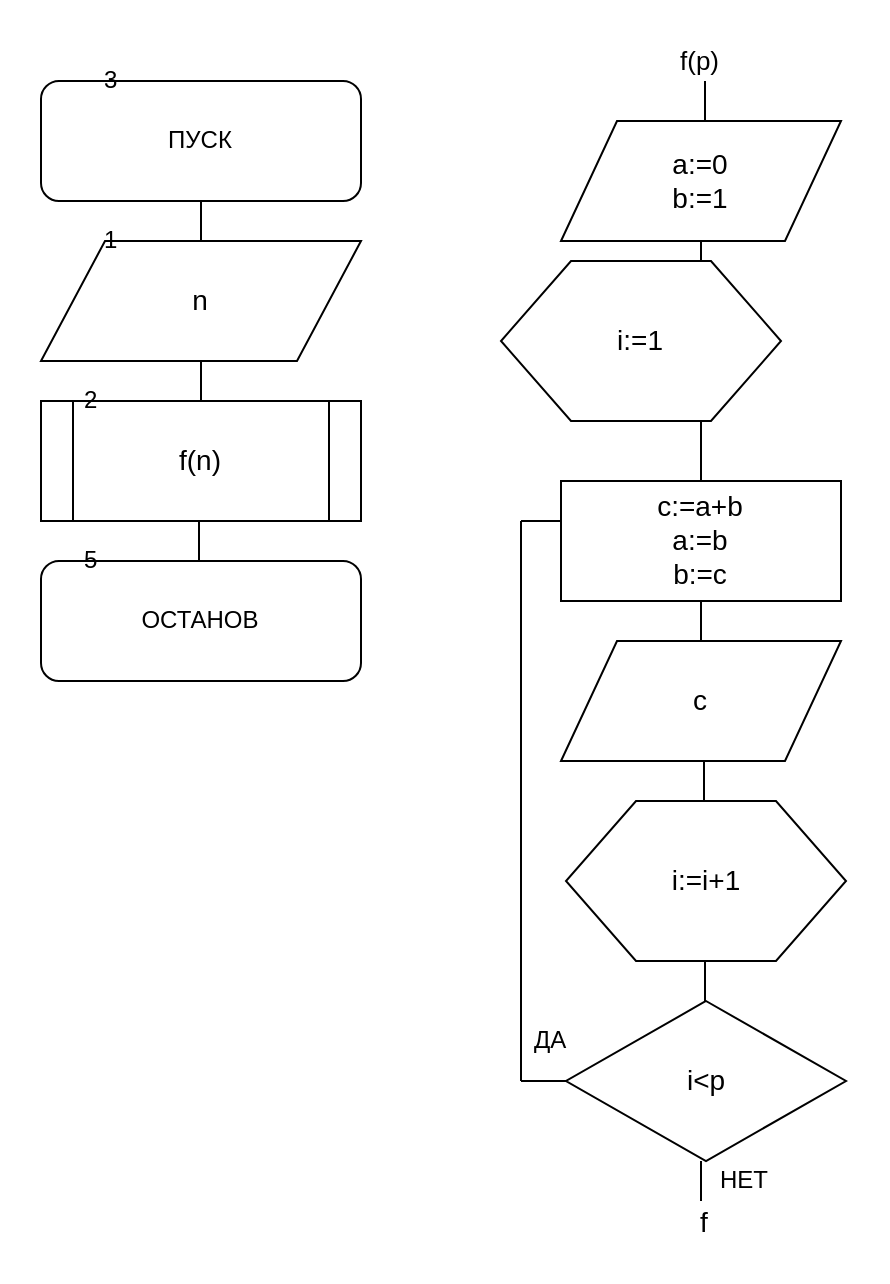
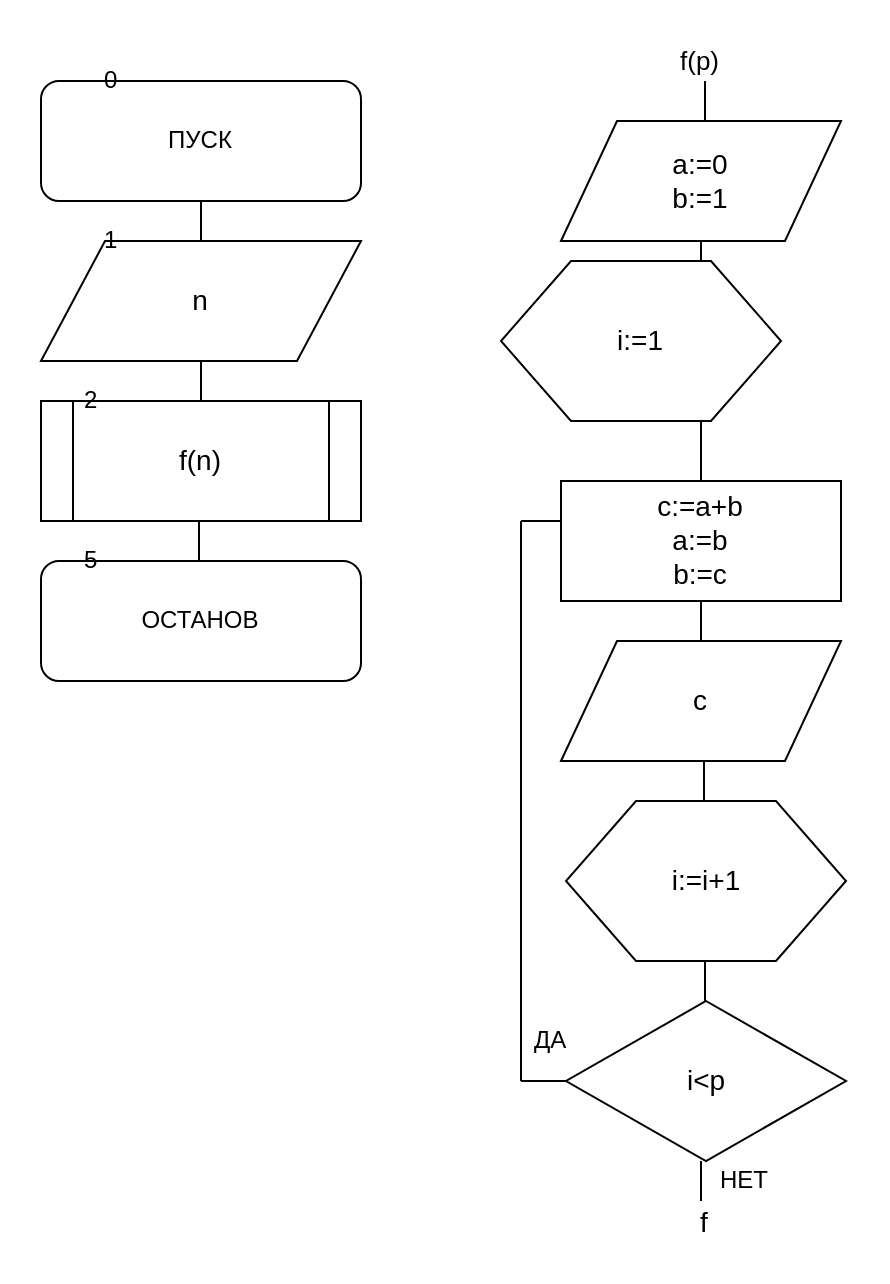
(112, 81) -> (112, 81)
